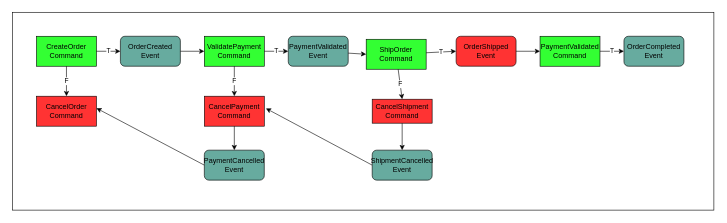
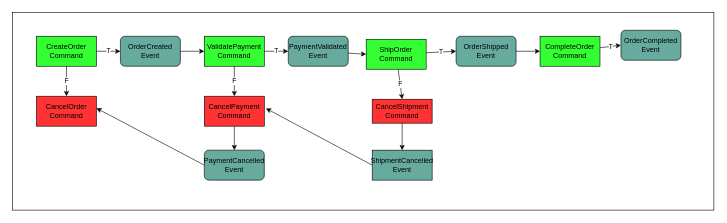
(486, 51) -> (486, 51)
(570, 51) -> (570, 51)
(654, 51) -> (651, 45)
(402, 165) -> (402, 165)
